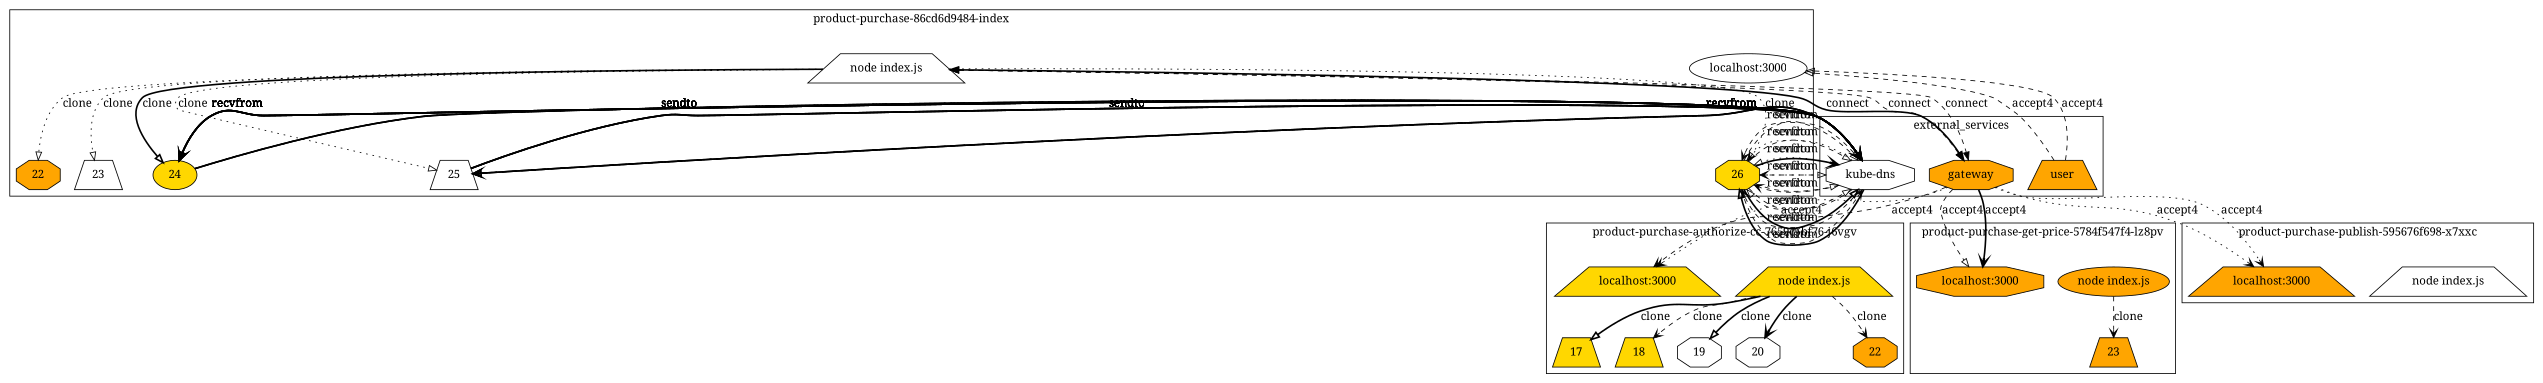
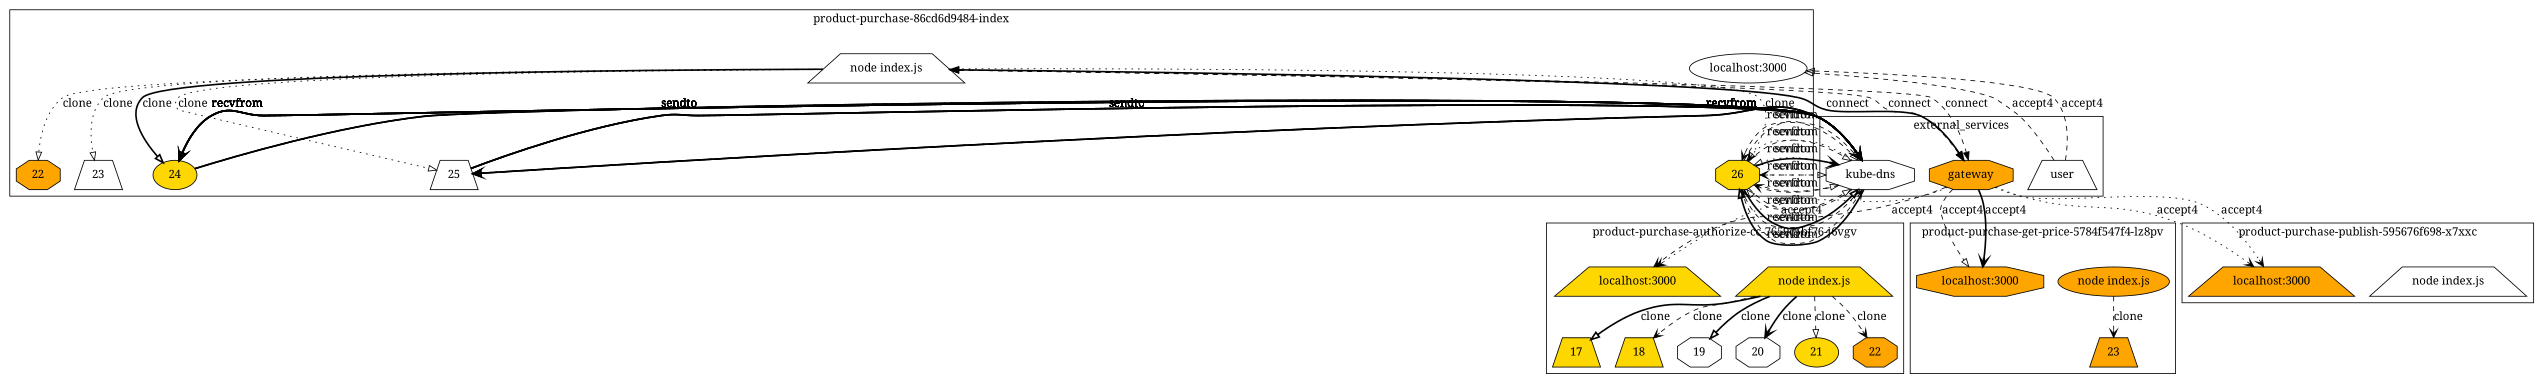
(2062, 175) -> (2062, 175)
none -> (1817, 352)
